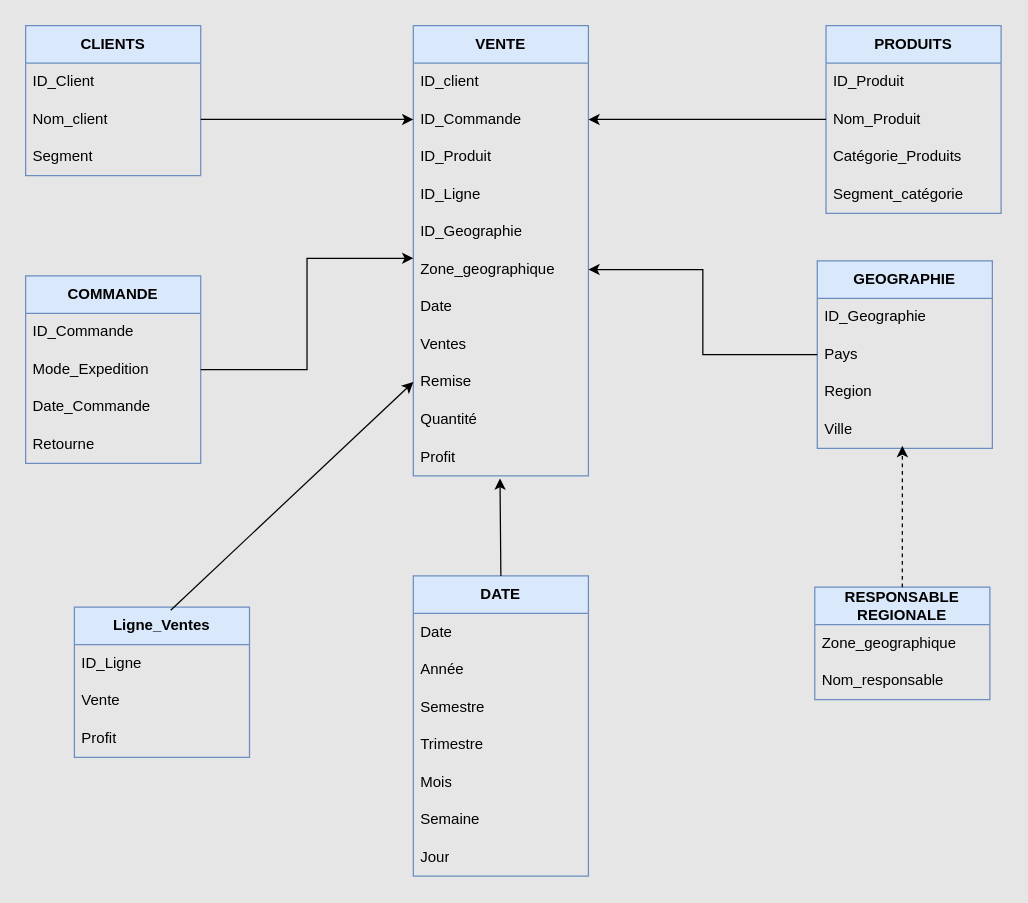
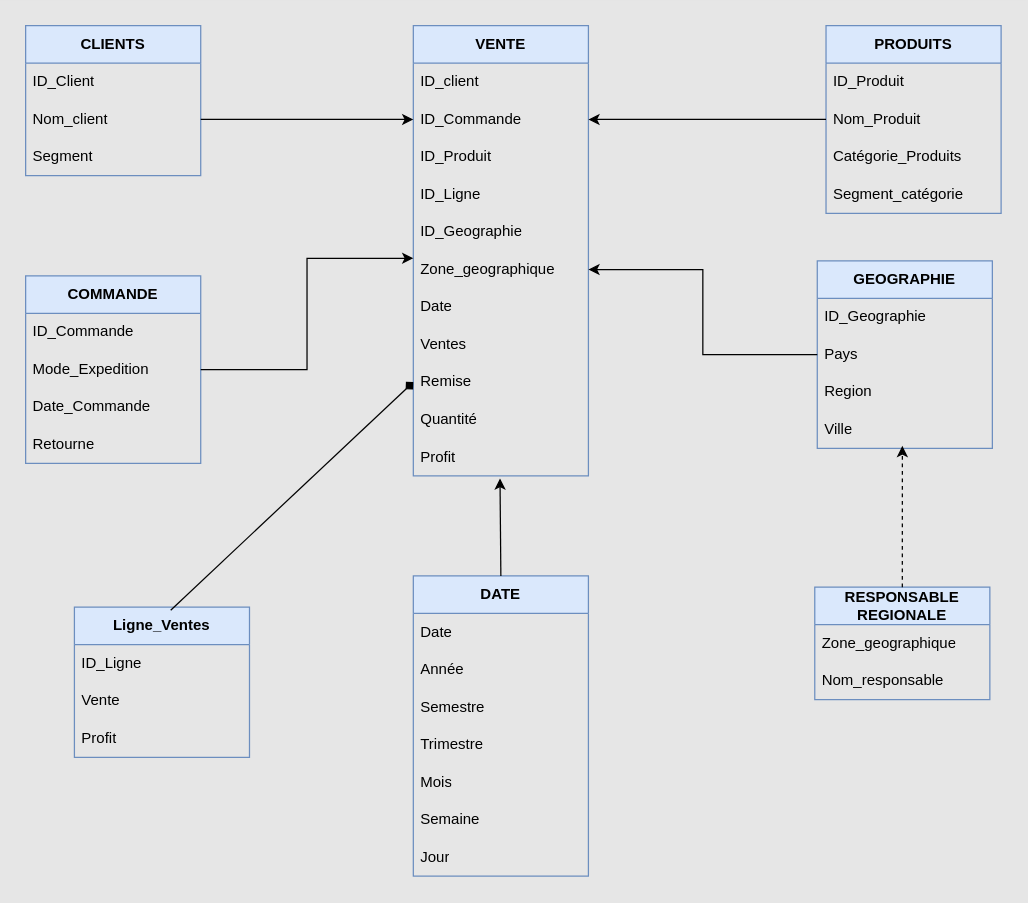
(407, 388) -> (406, 388)
